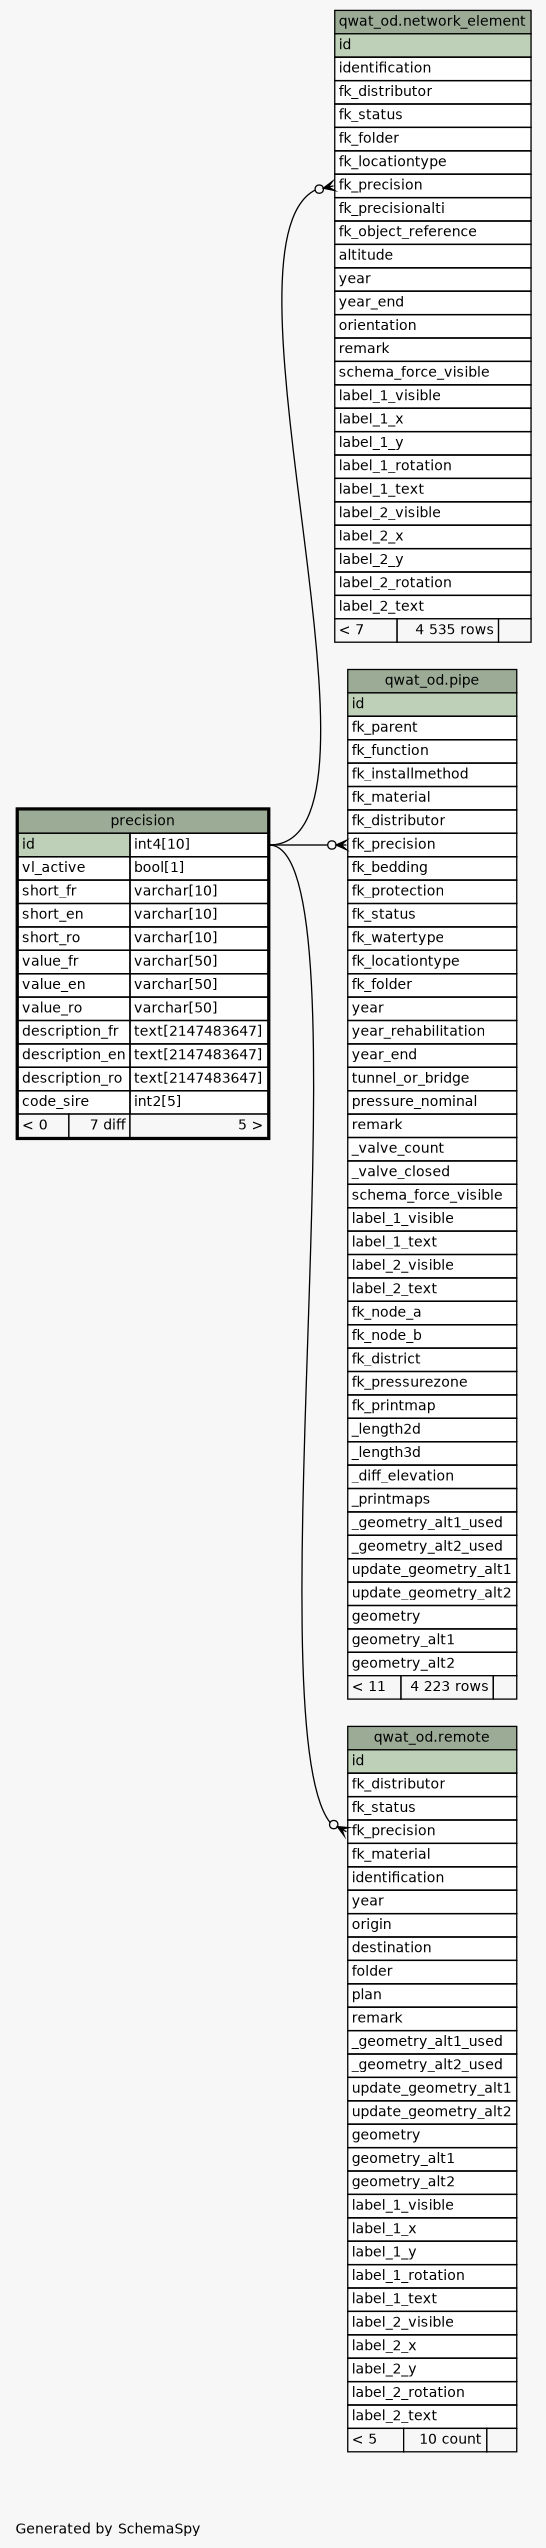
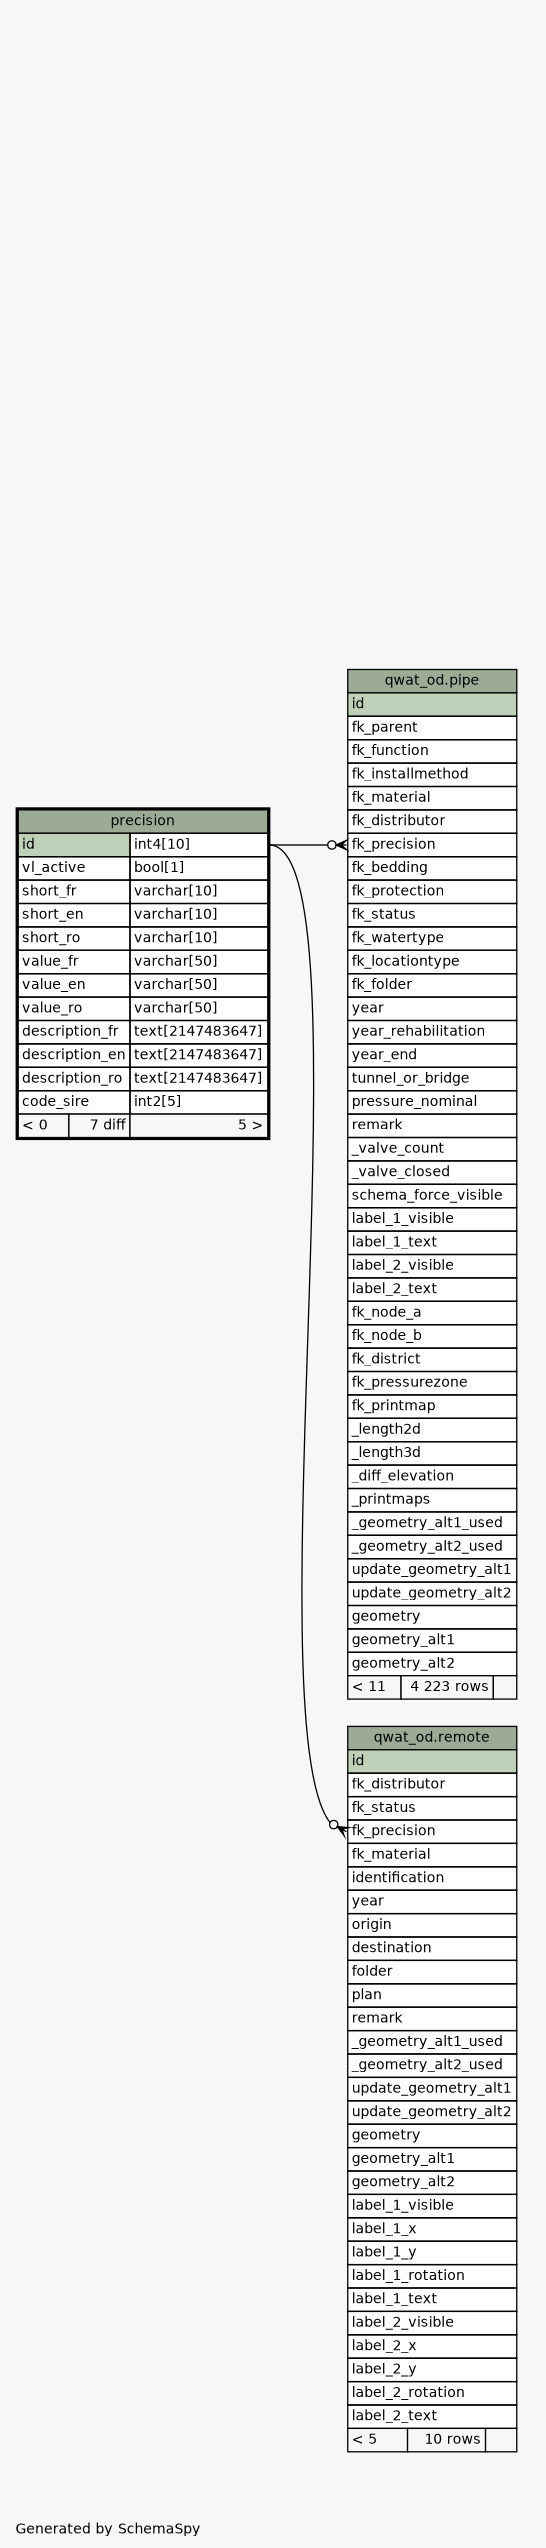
(432, 326) -> none
(451, 2439) -> (453, 2439)
